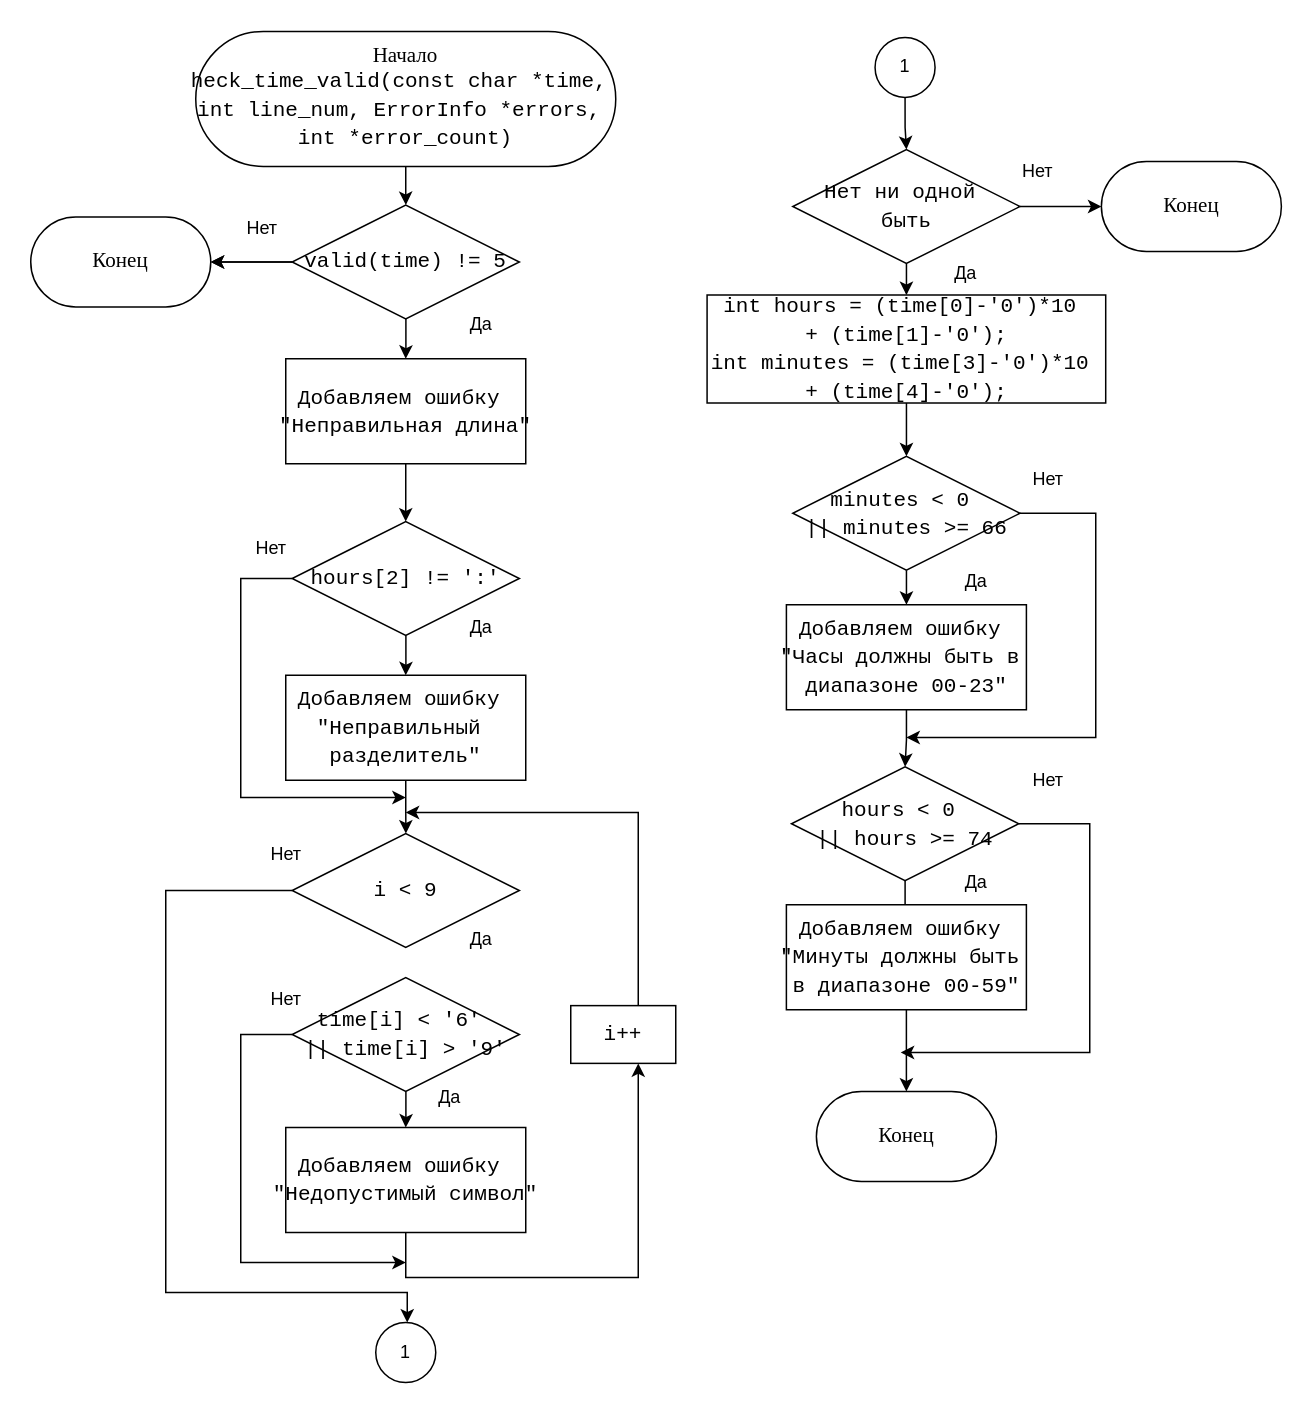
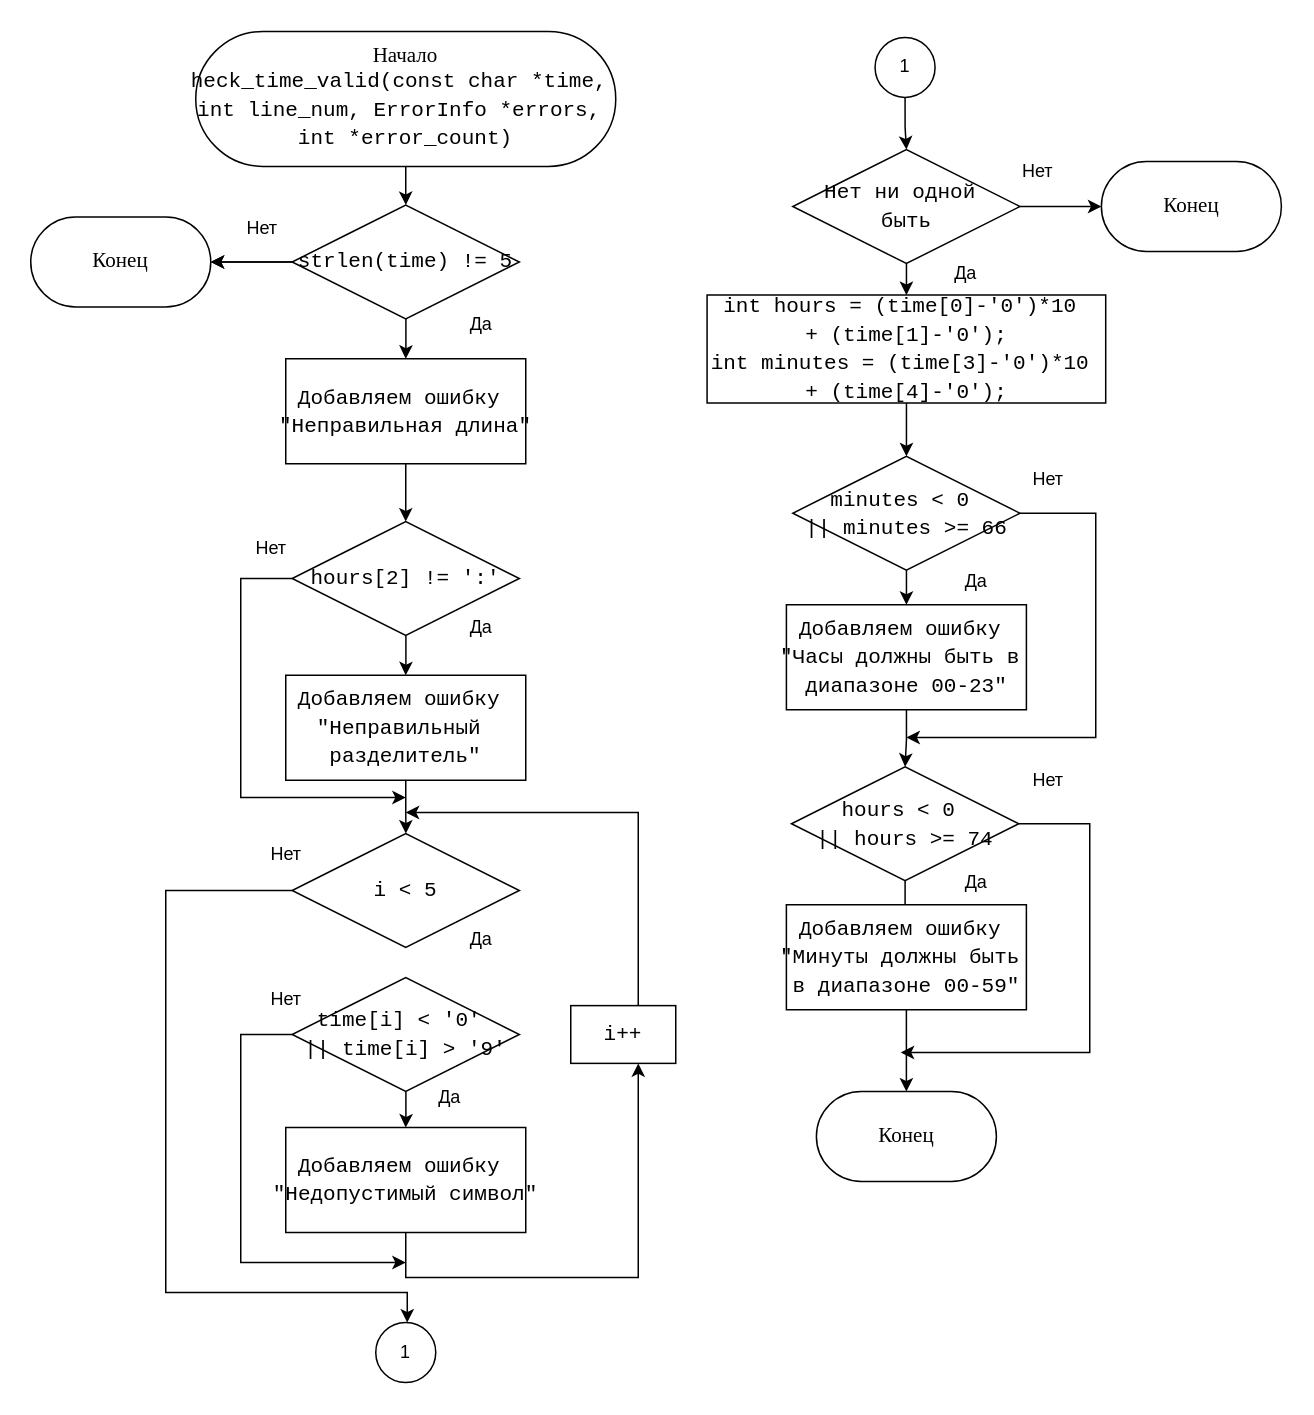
(406, 262) -> (406, 262)
(406, 890) -> (406, 890)
(406, 1034) -> (406, 1034)
